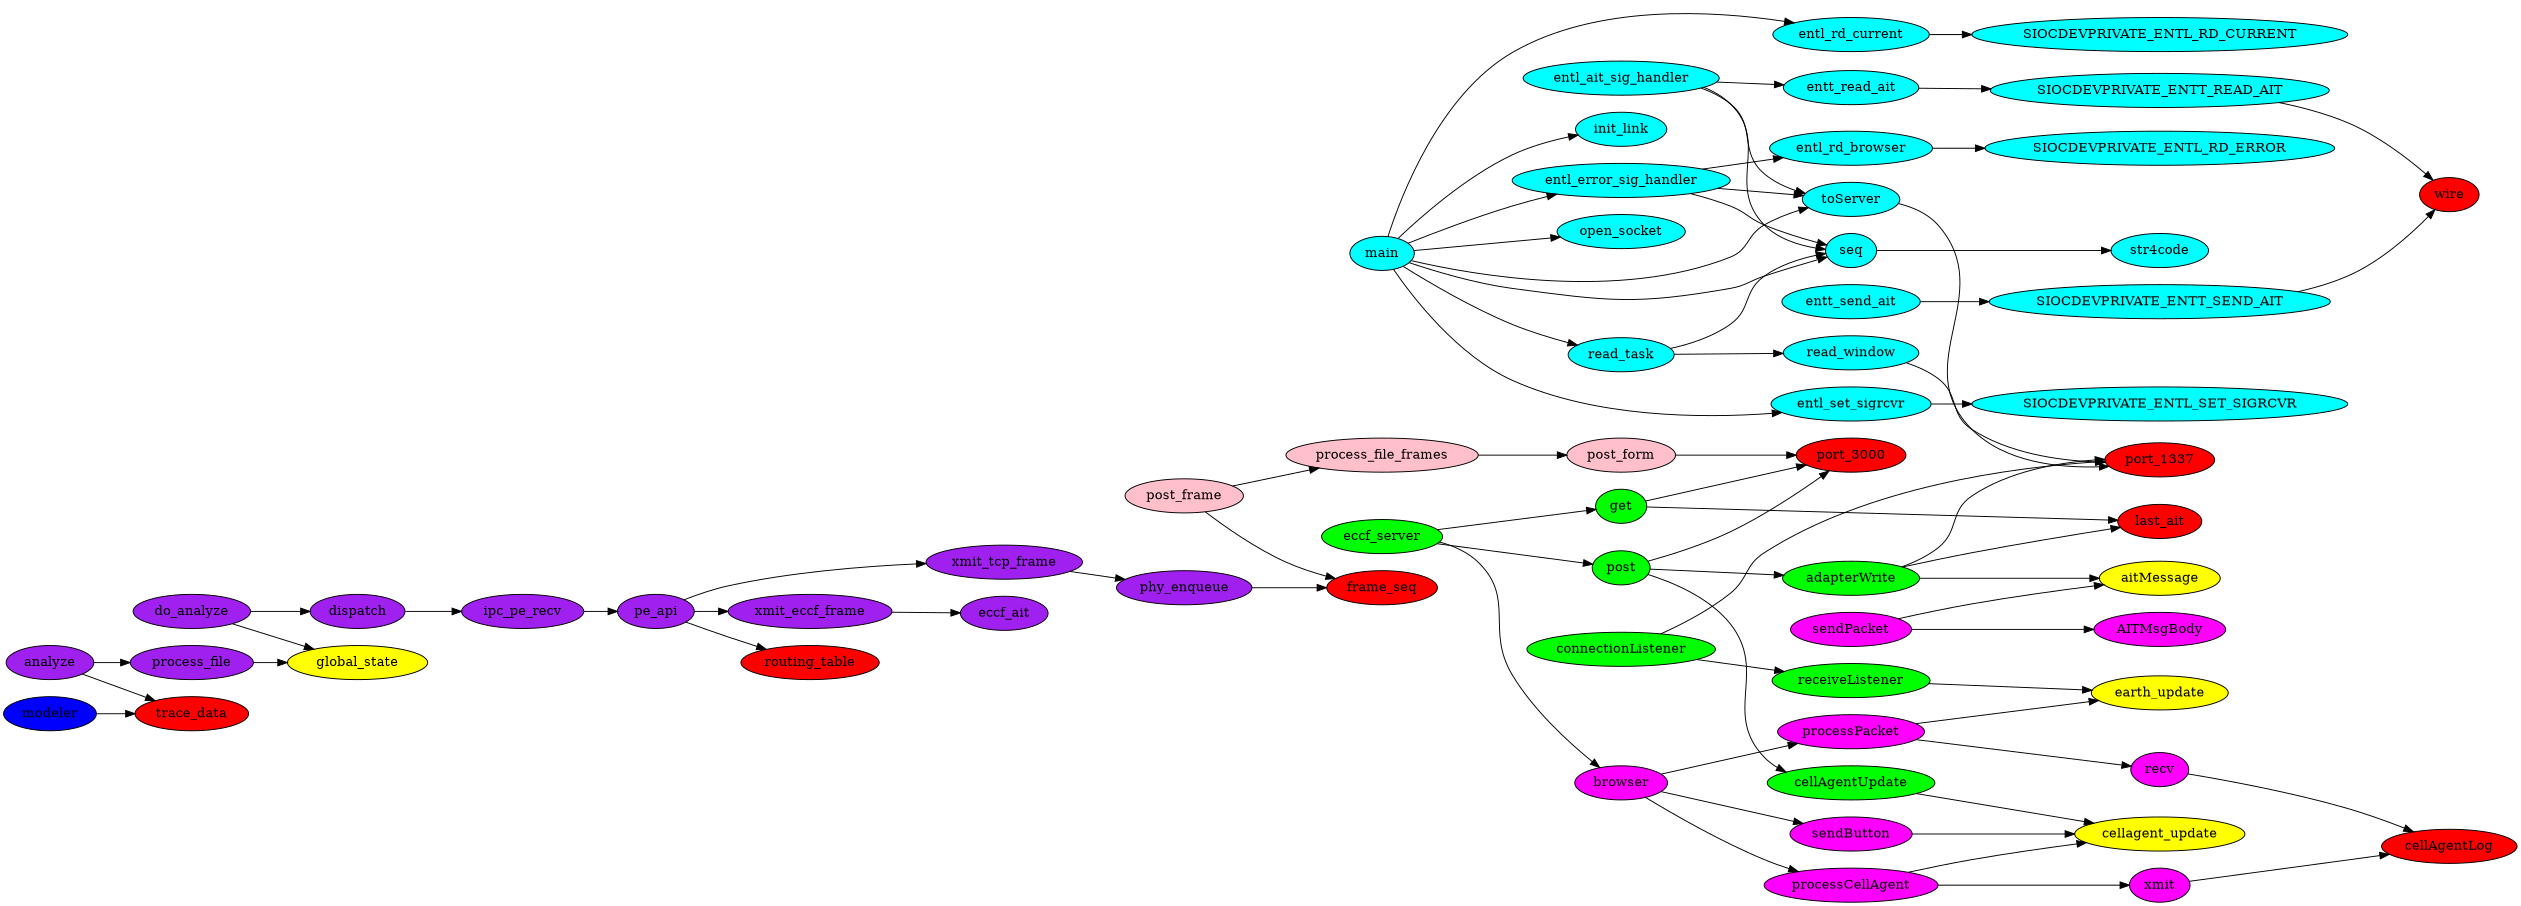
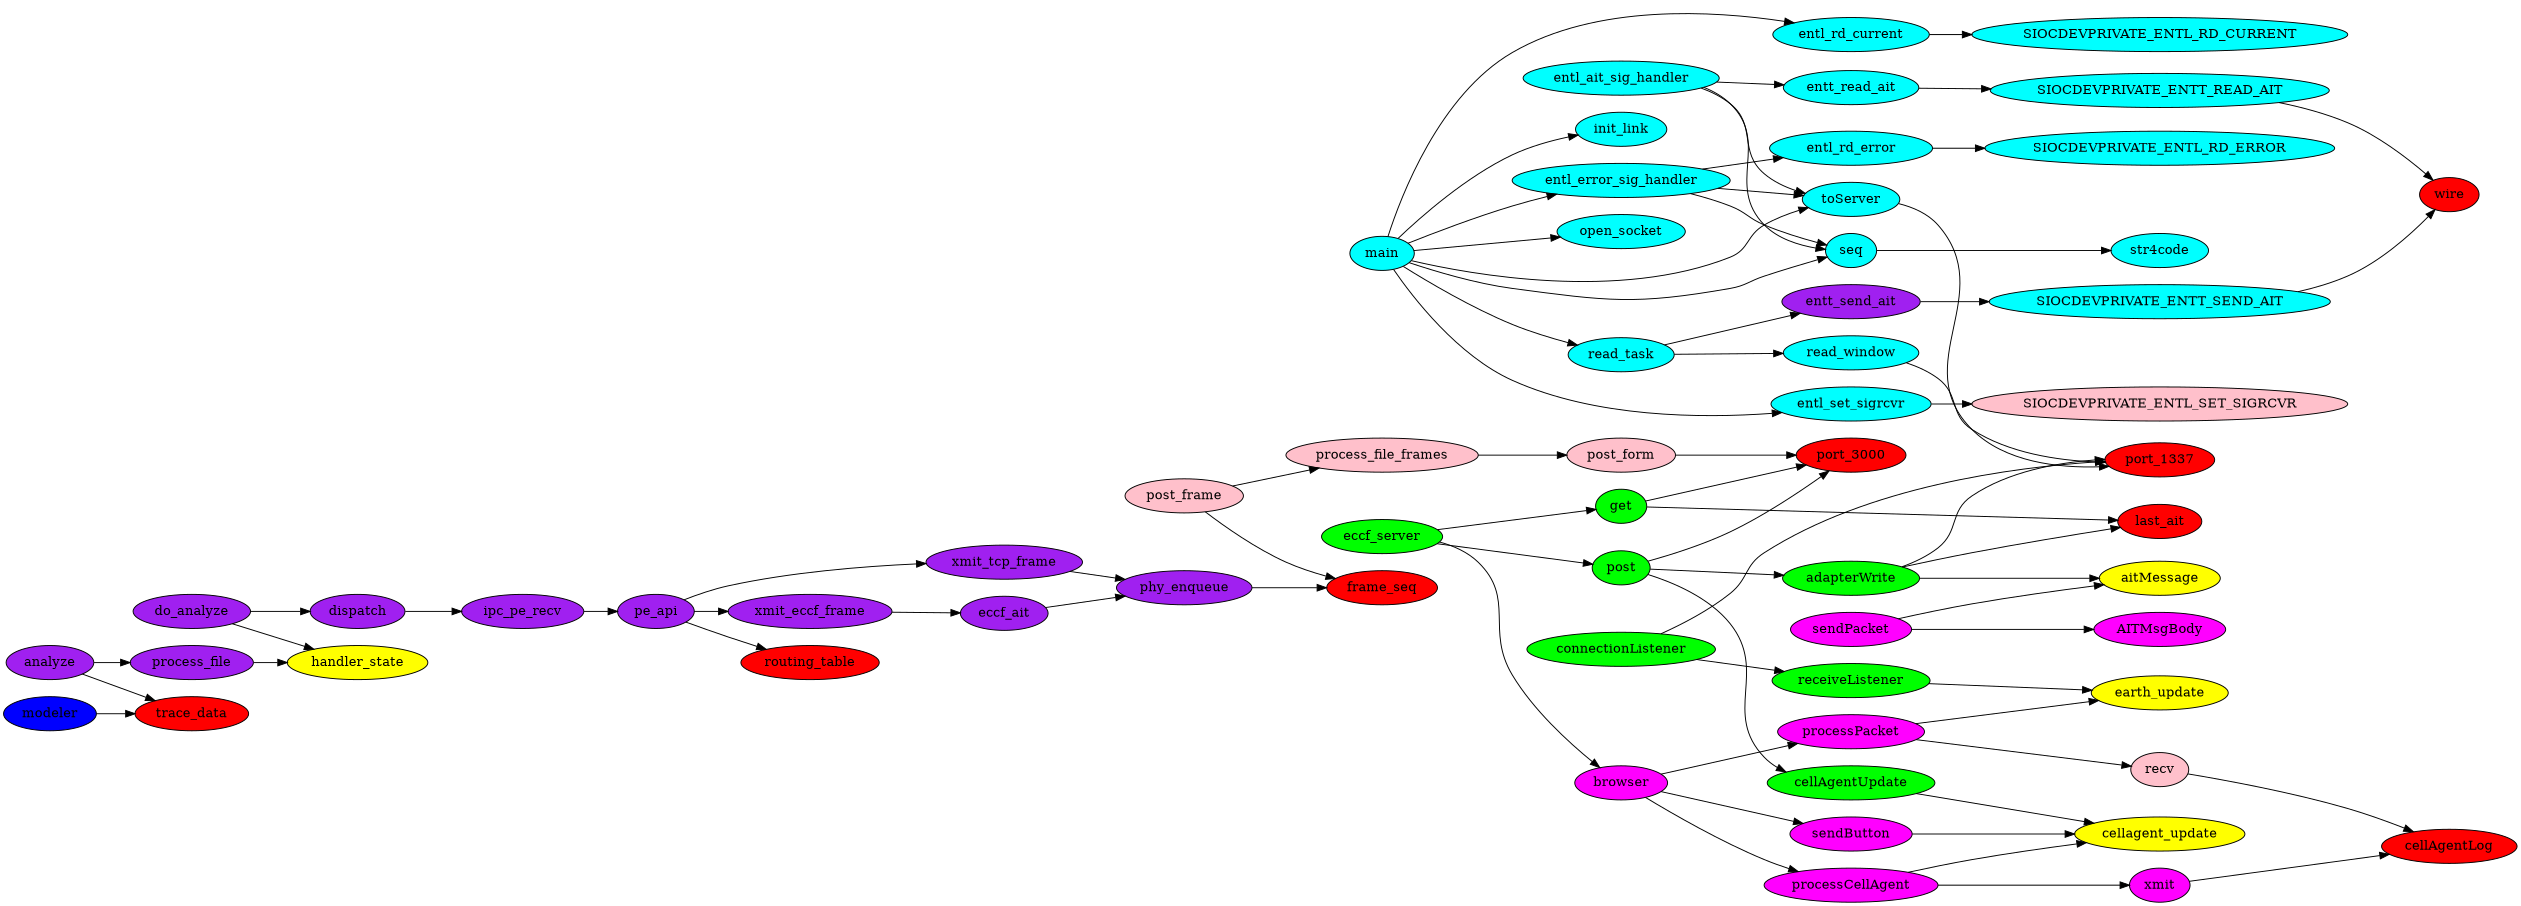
(1851, 148) -> (1851, 148)
(1851, 302) -> (1851, 302)
(1746, 304) -> (1728, 330)
(2160, 404) -> (2160, 404)
none -> (1081, 602)
(358, 663) -> (358, 663)
(2160, 770) -> (2160, 770)
